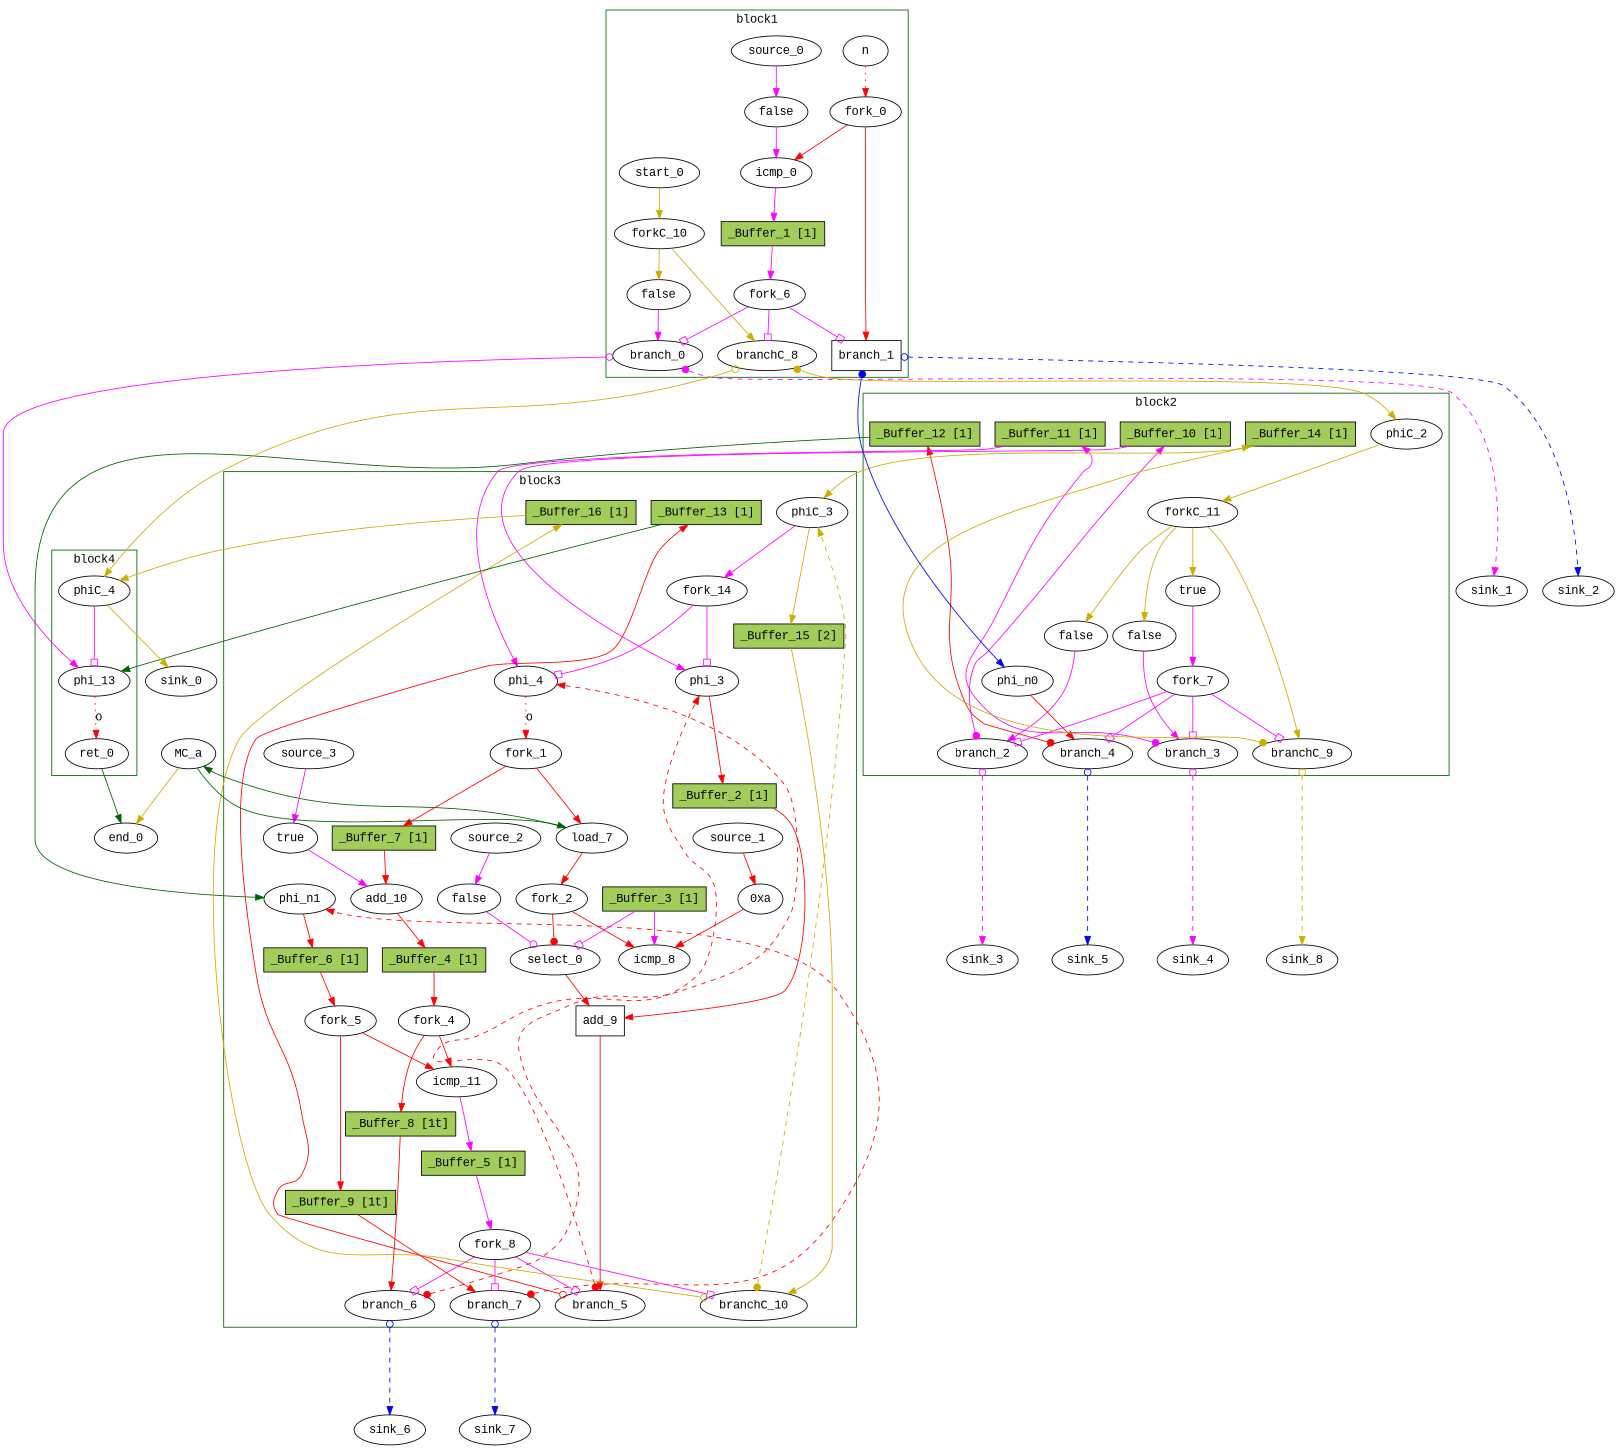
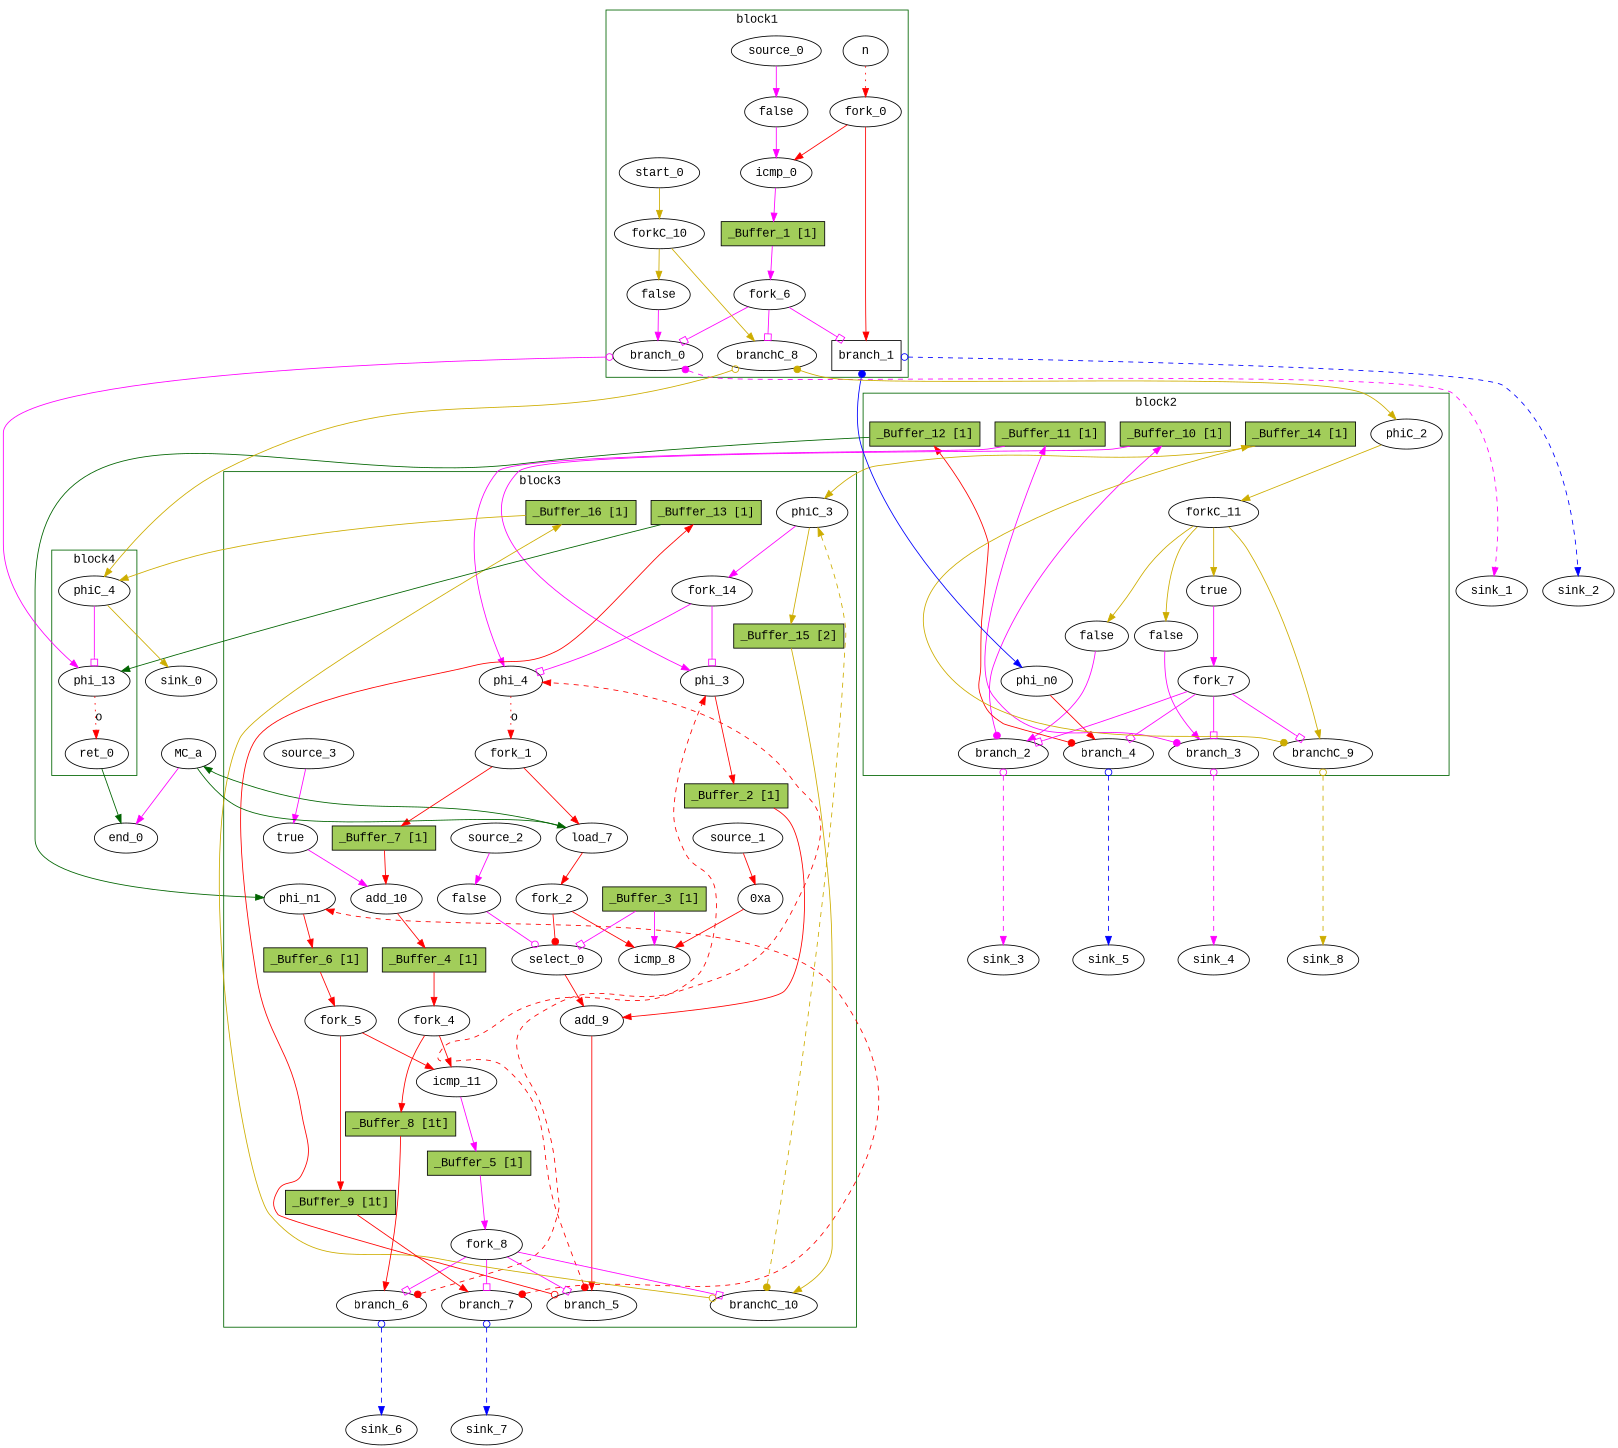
(160, 792) -> (160, 792)
(600, 1021) -> (592, 1021)
